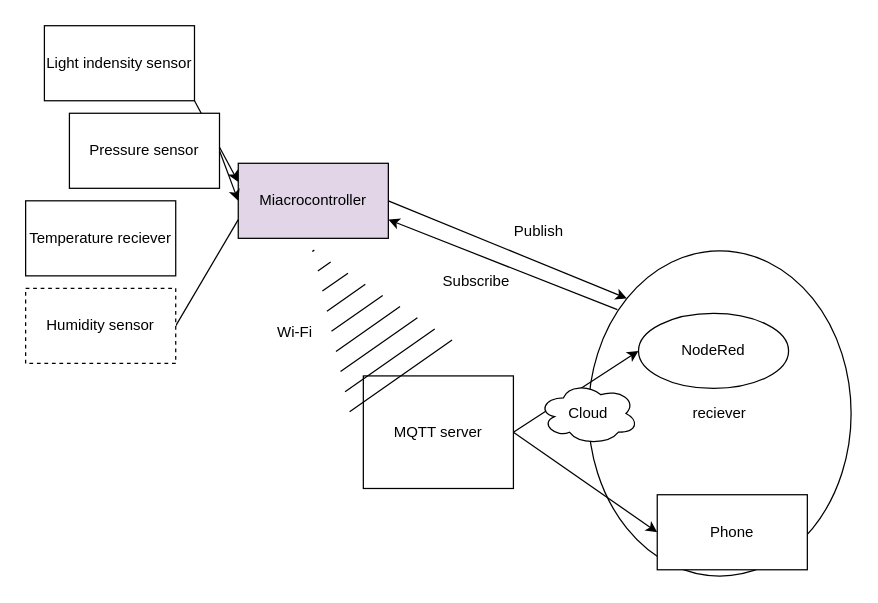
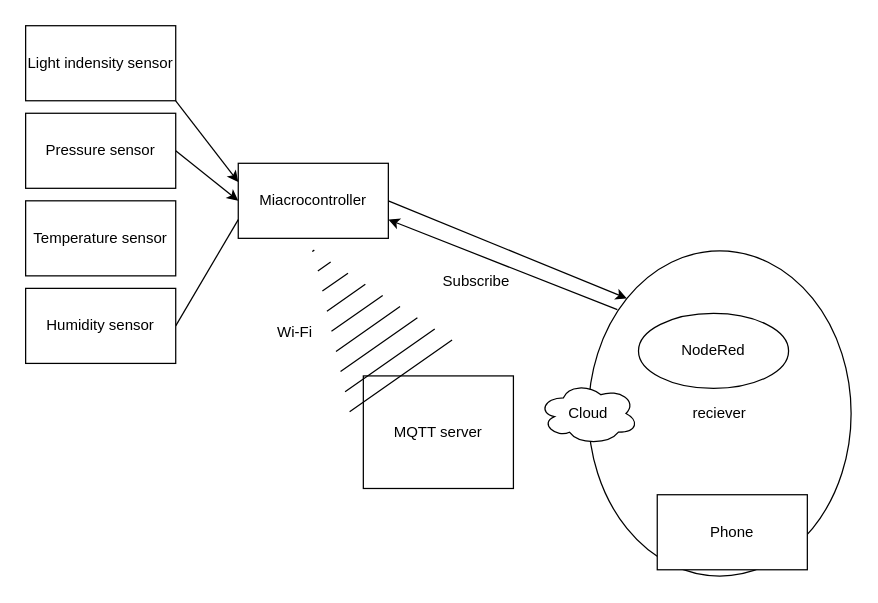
(119, 63) -> (101, 63)
(144, 151) -> (101, 151)
(313, 201) -> (313, 201)
(538, 232) -> none
(101, 238) -> (101, 238)
(101, 326) -> (101, 326)
(606, 371) -> none
(582, 480) -> none
